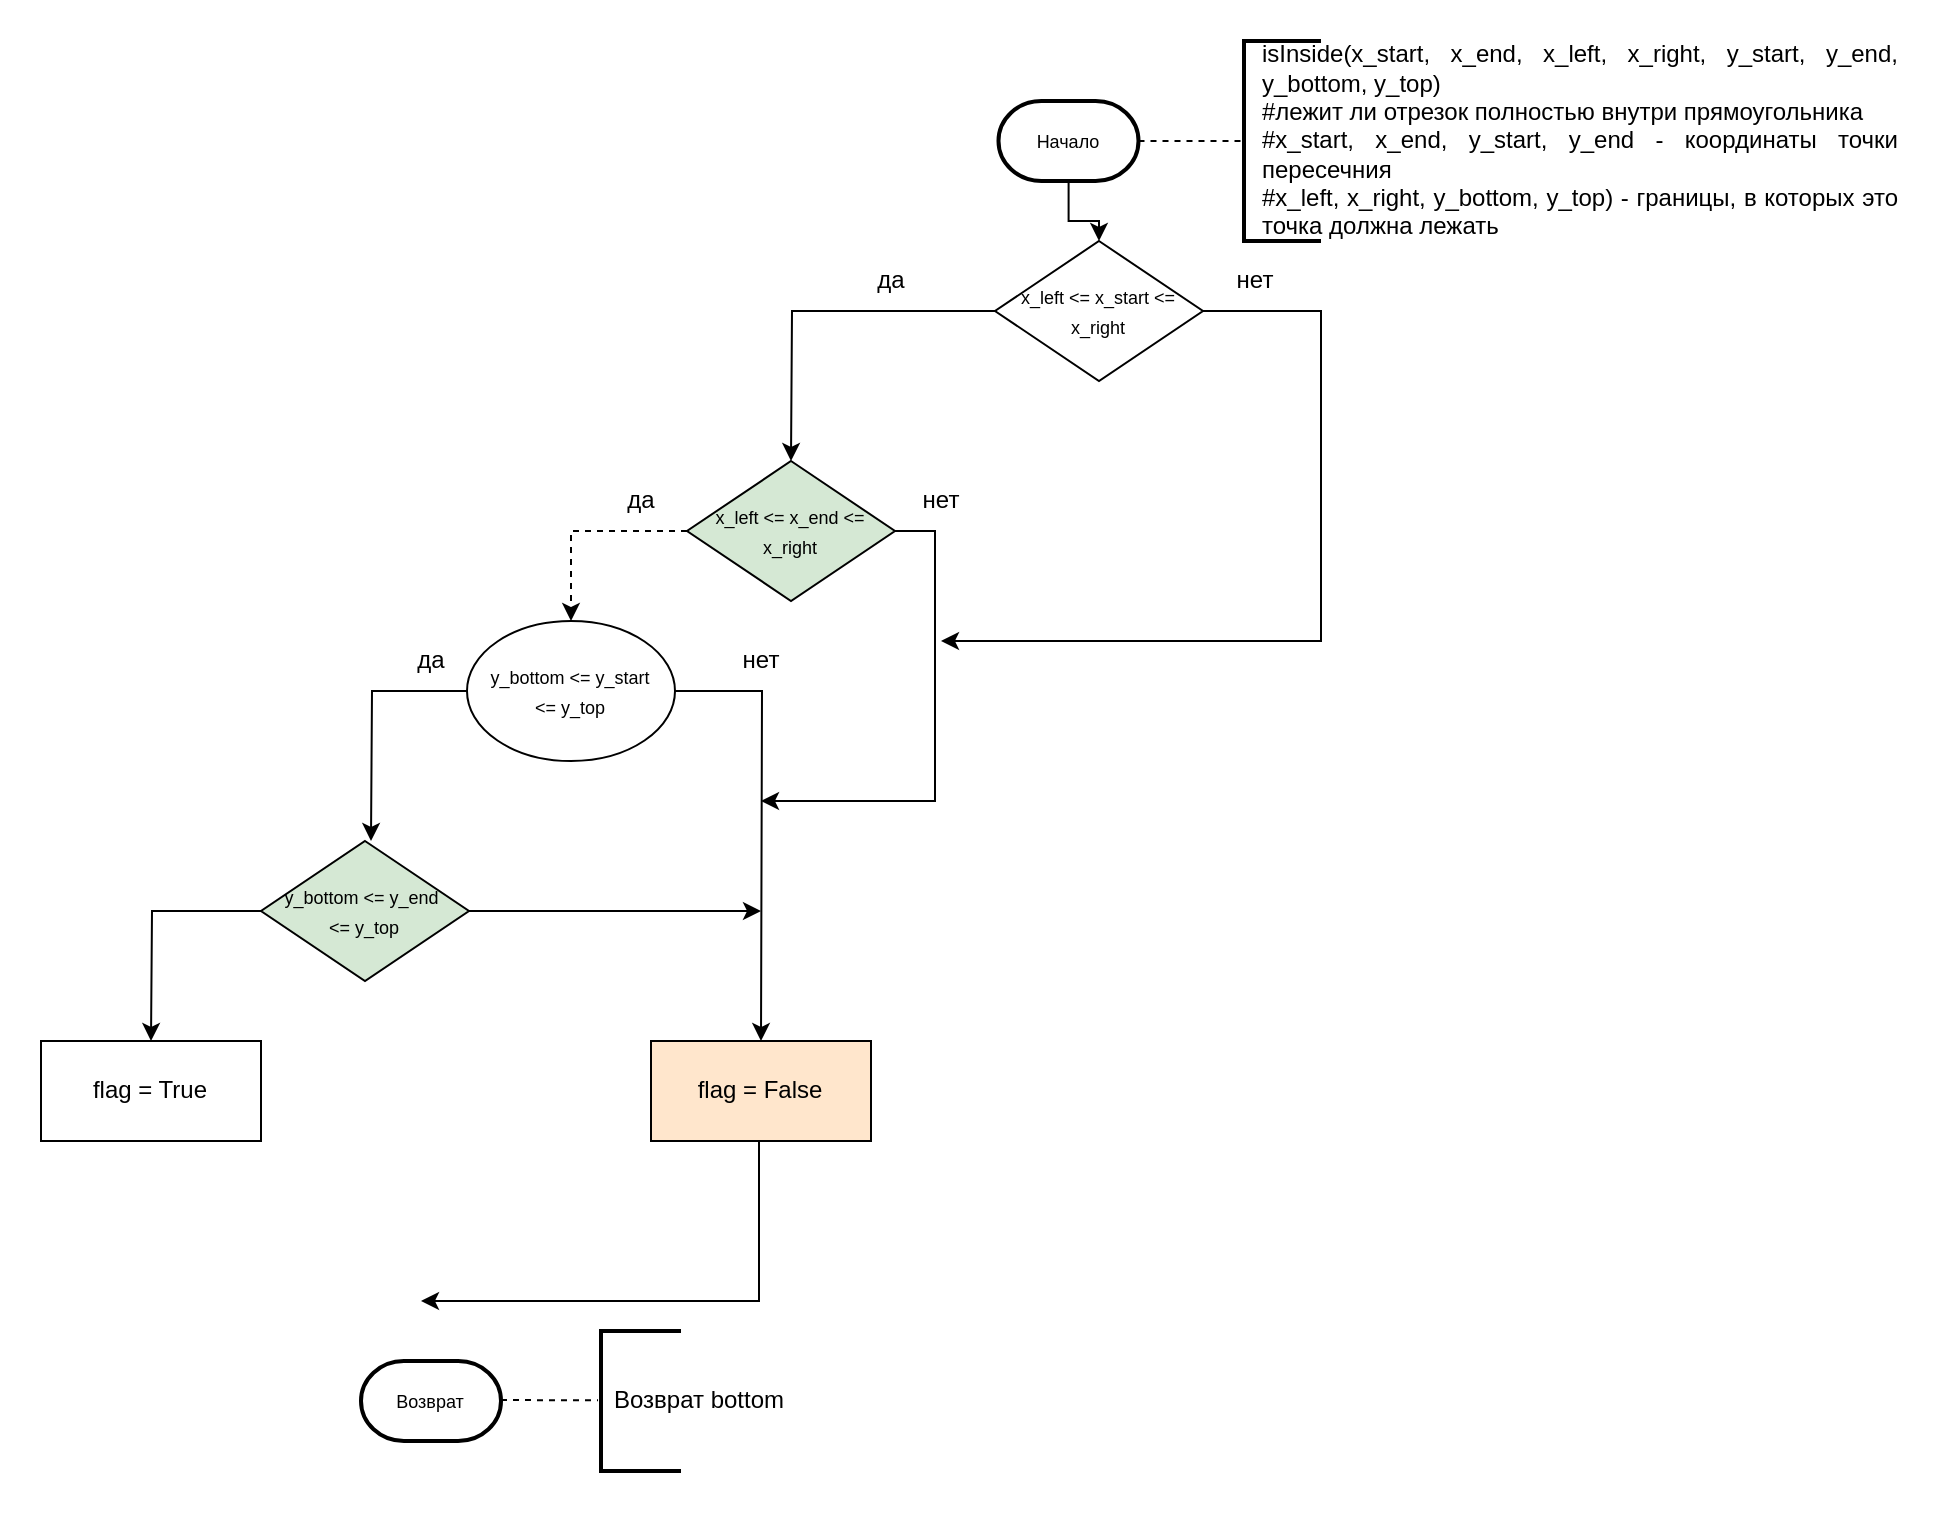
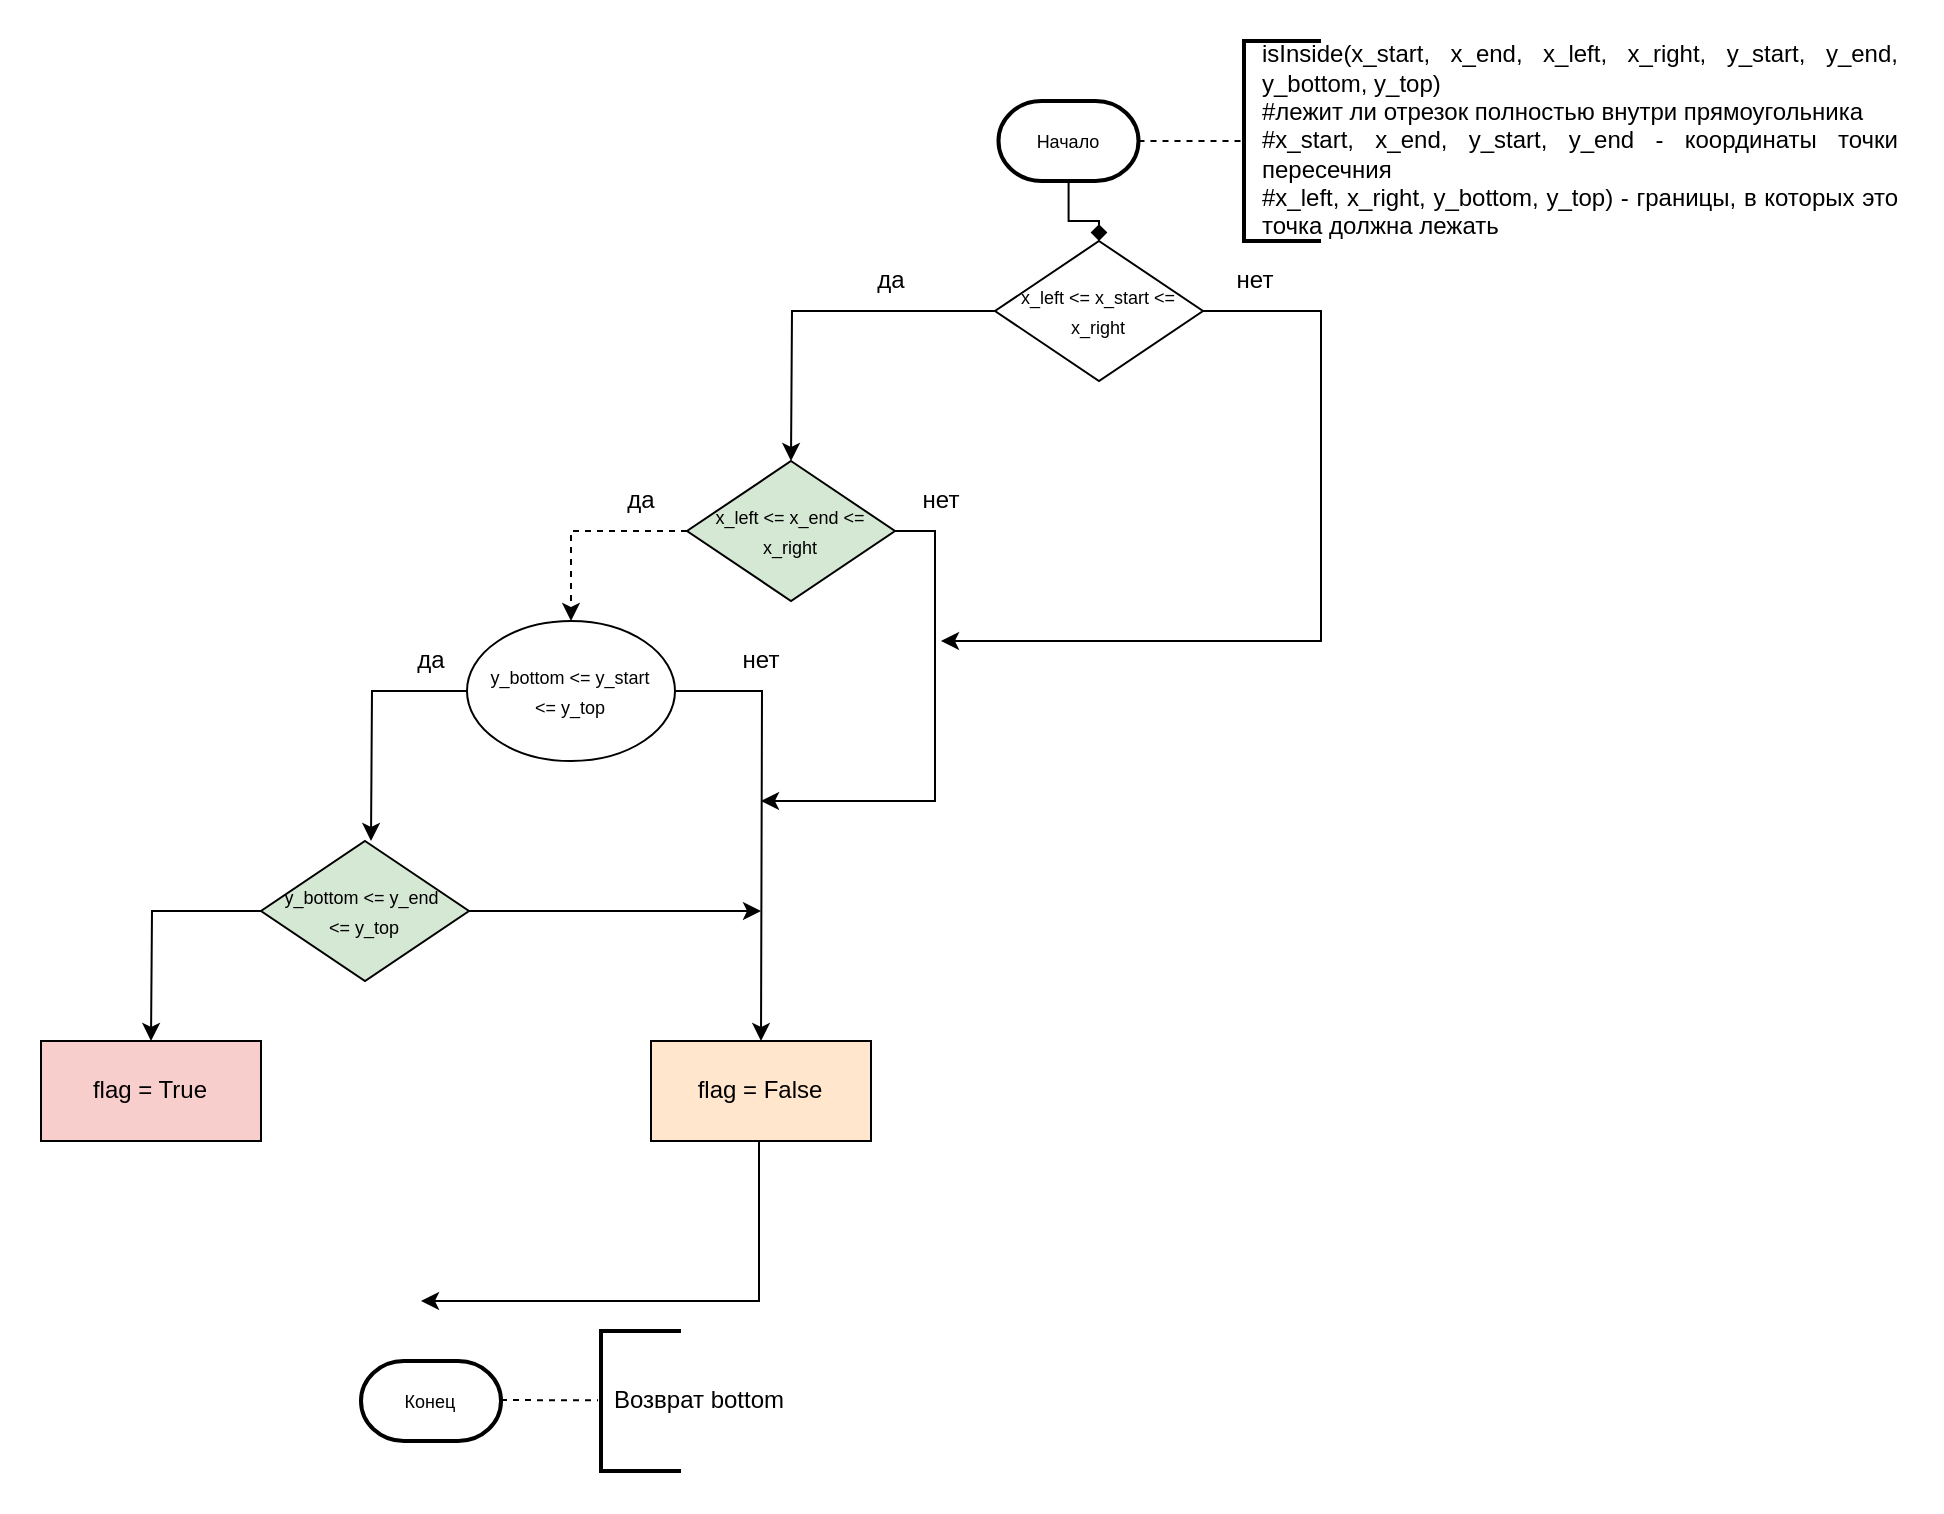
(1099, 226) -> (1099, 224)
(151, 1091) -> (151, 1091)
(431, 1401) -> (431, 1401)
